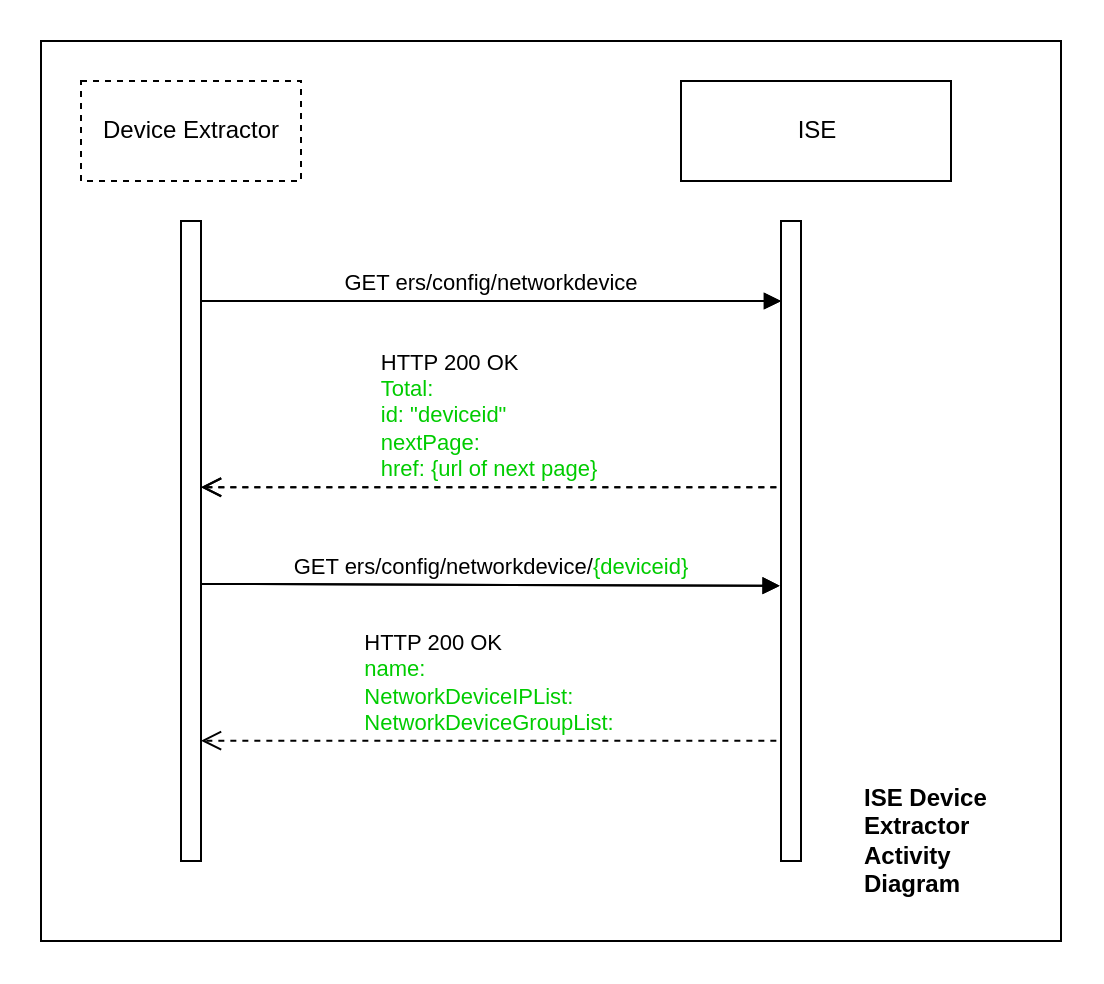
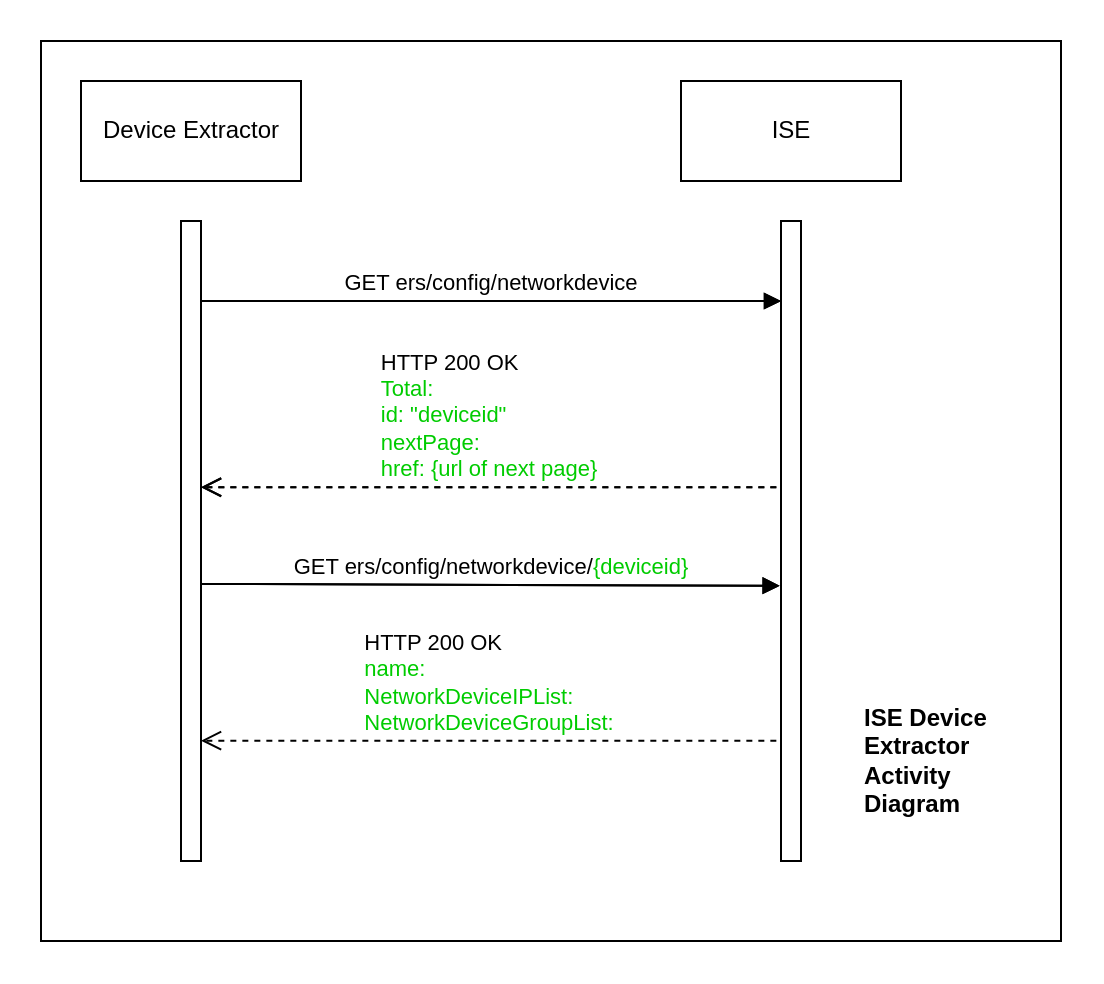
(191, 131) -> (191, 131)
(816, 131) -> (791, 131)
(941, 841) -> (941, 761)
